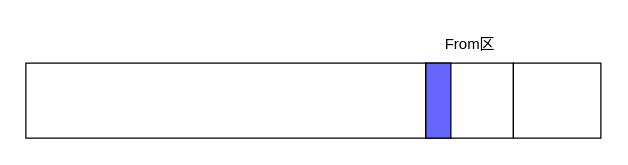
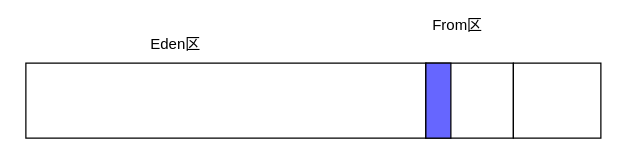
none -> (176, 44)
(469, 44) -> (457, 26)
